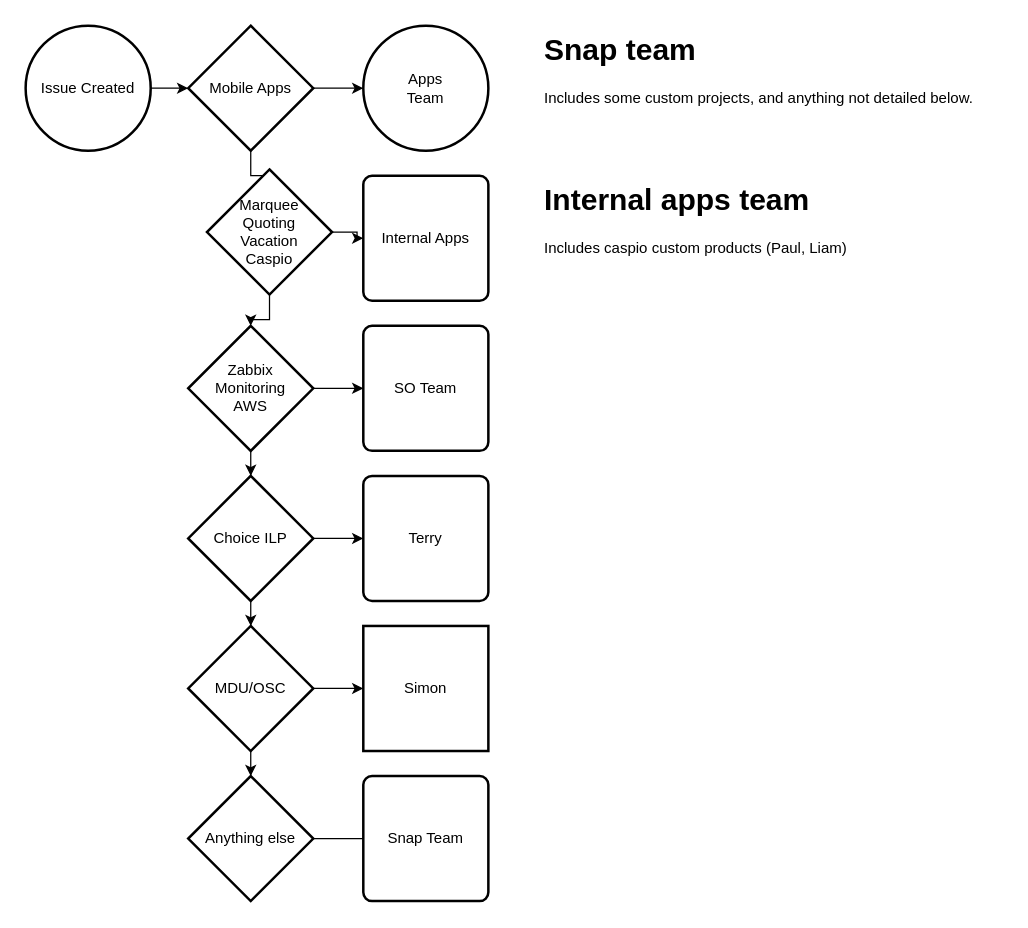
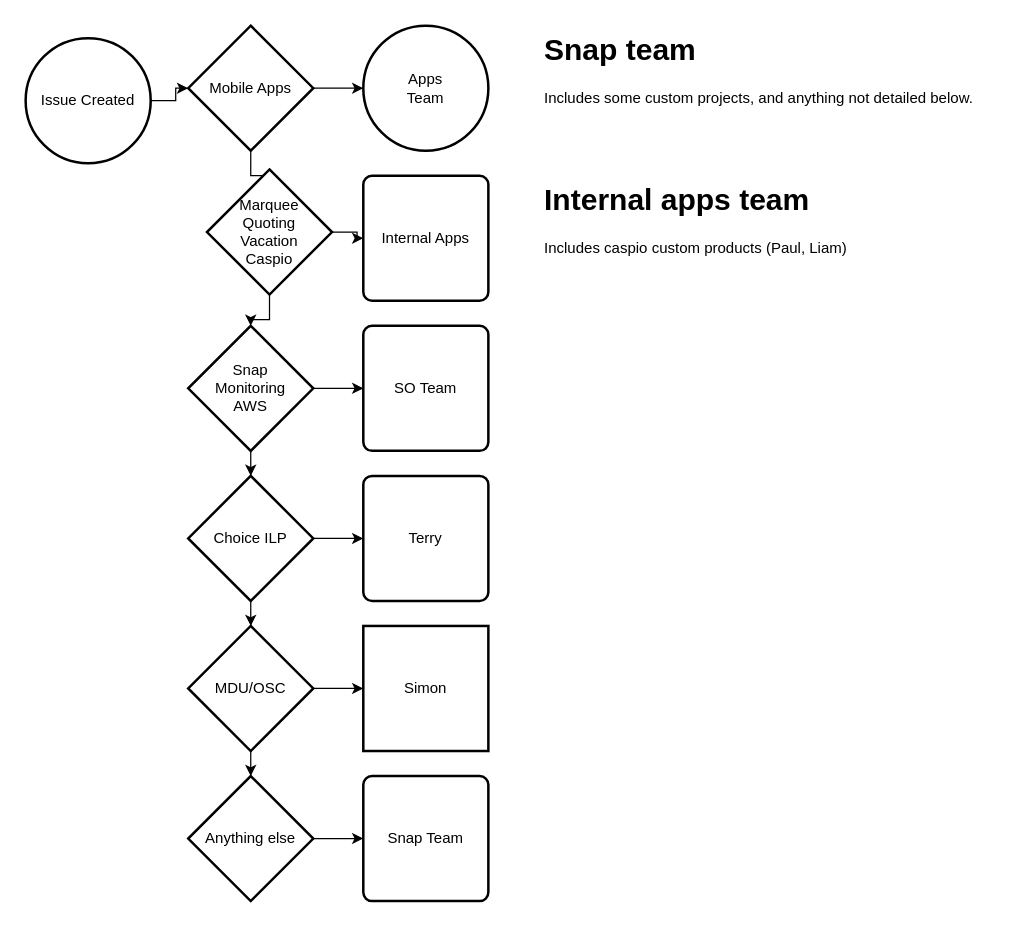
(88, 88) -> (88, 101)
(251, 388) -> (251, 388)
(357, 838) -> (353, 838)
